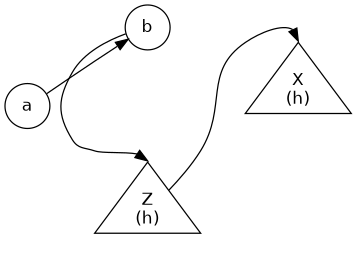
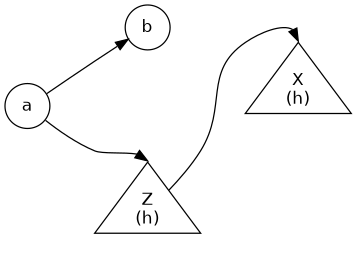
(62, 97) -> (88, 148)
